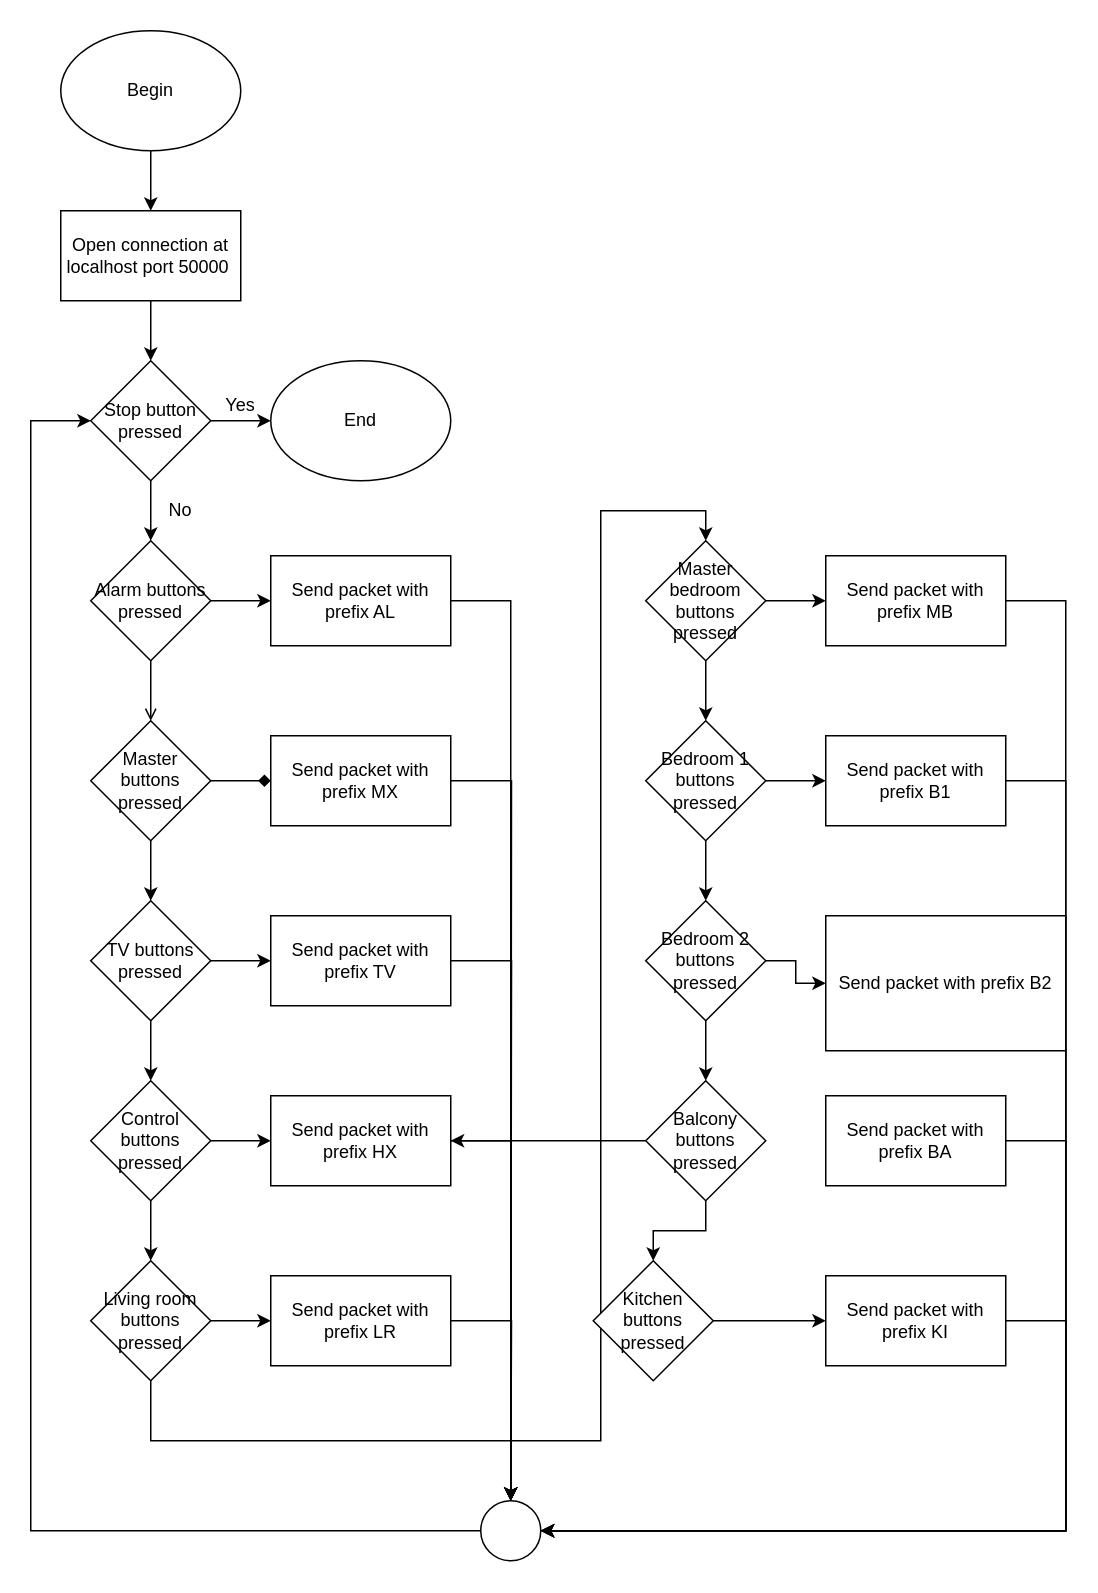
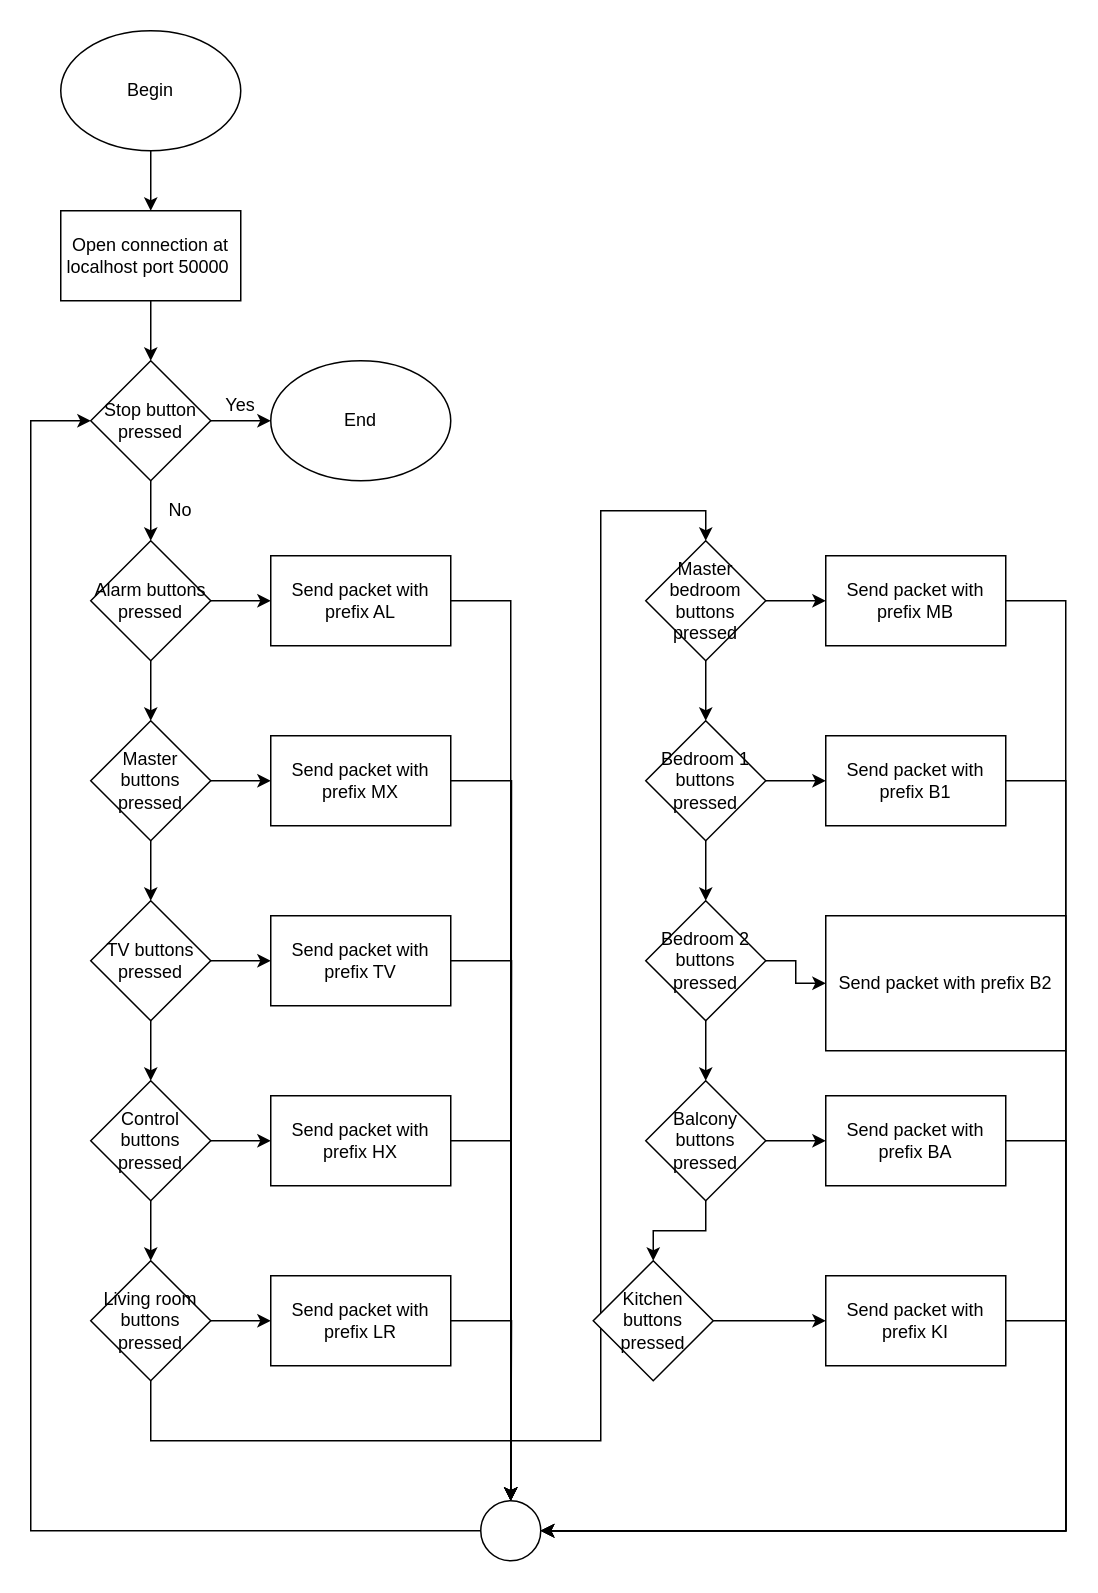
(151, 711) -> (151, 709)
(258, 781) -> (259, 781)
(581, 1141) -> (791, 1141)
